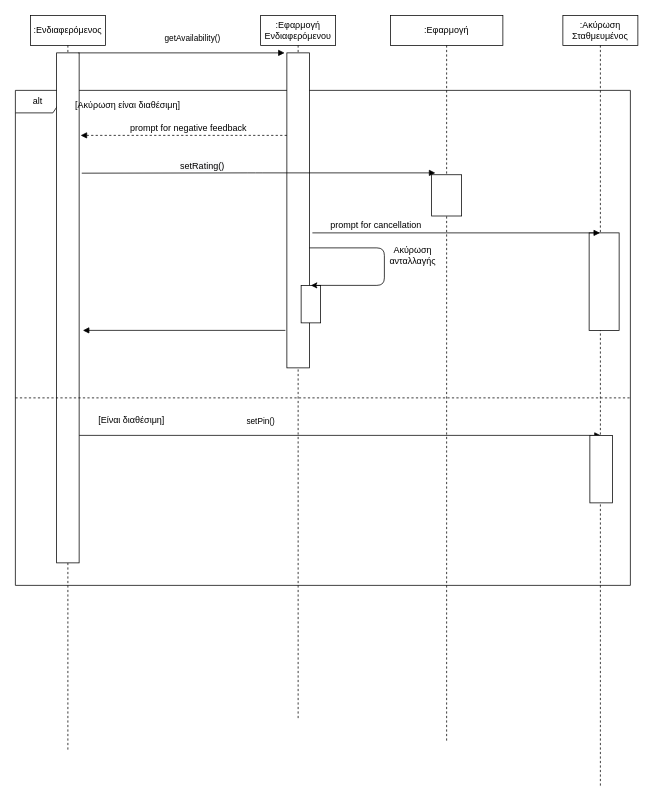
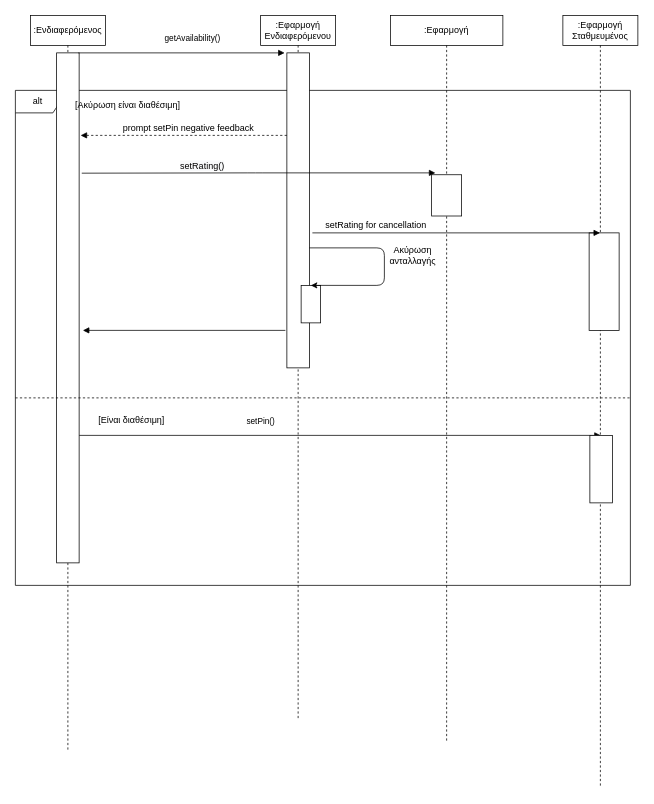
(600, 30) -> (600, 30)
(189, 128) -> (189, 128)
(376, 225) -> (376, 225)
